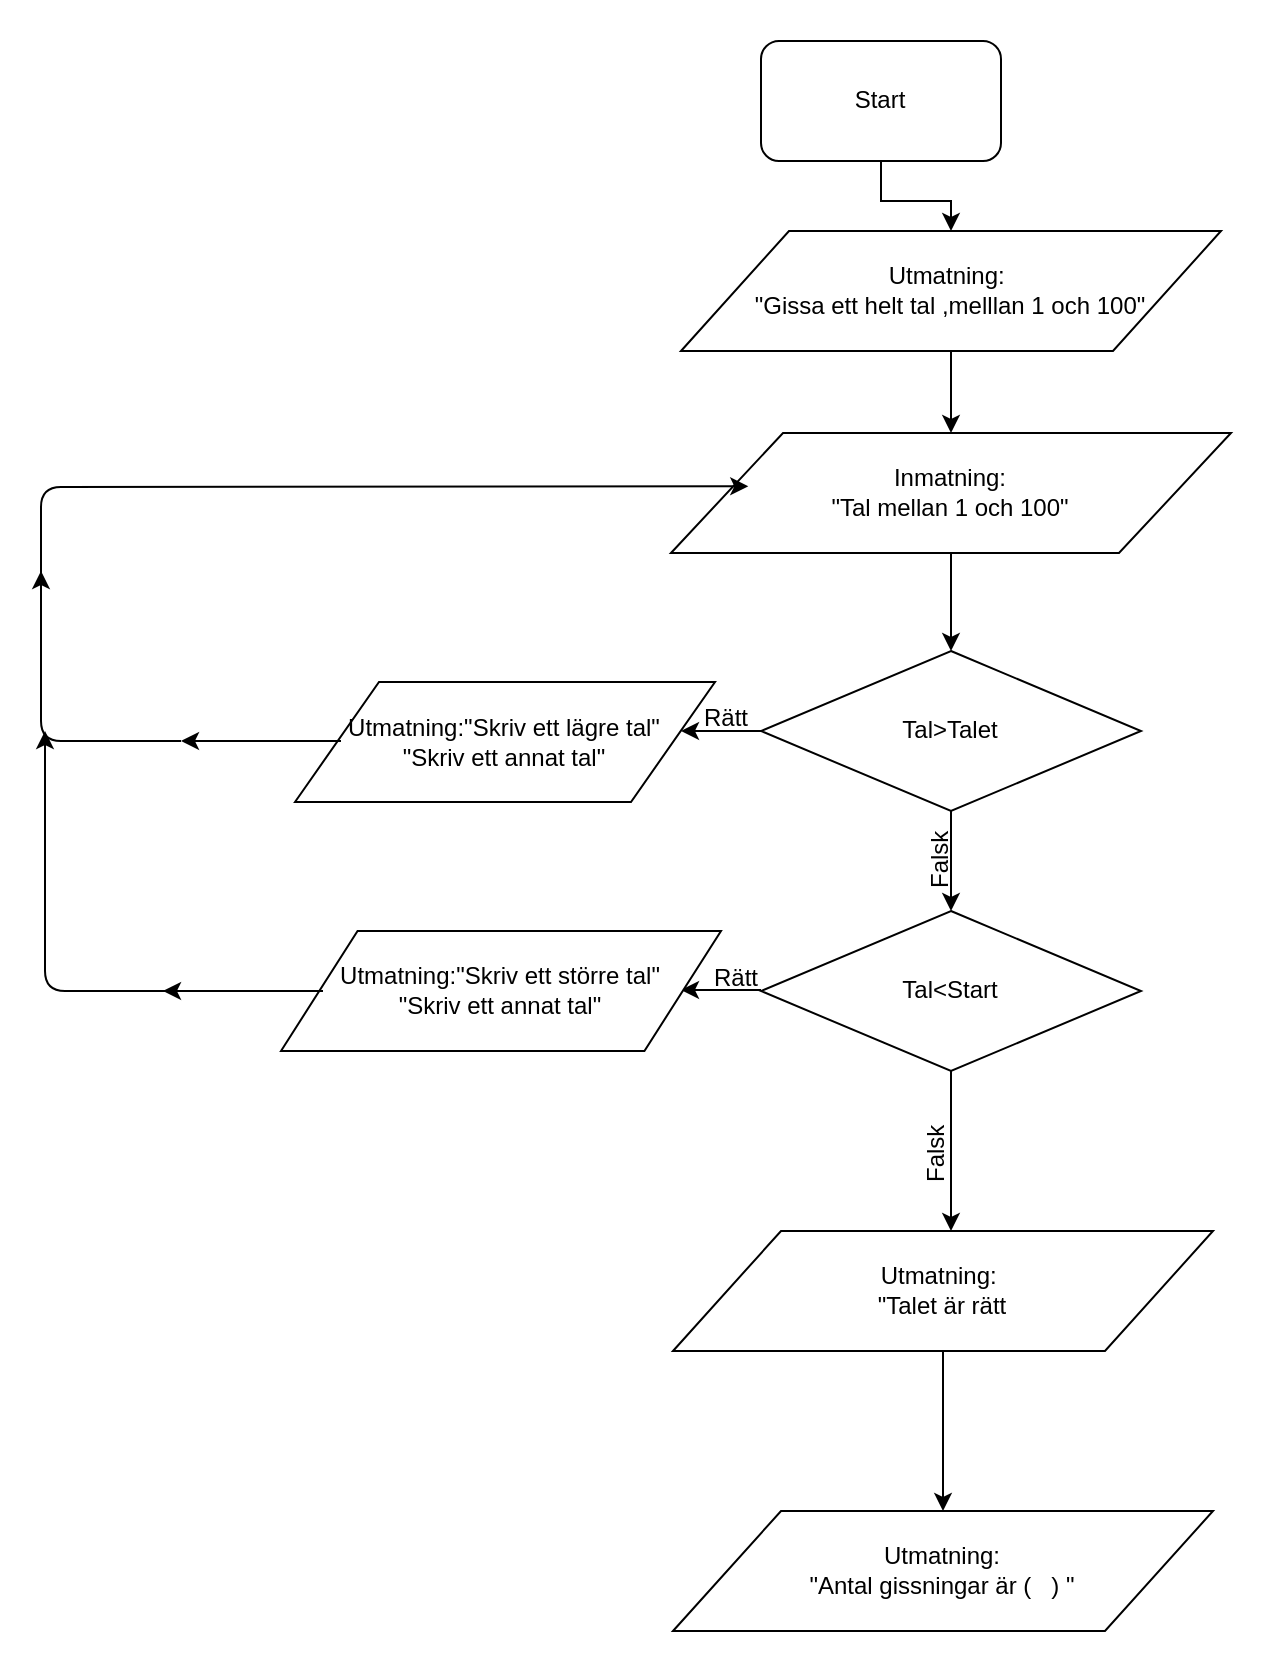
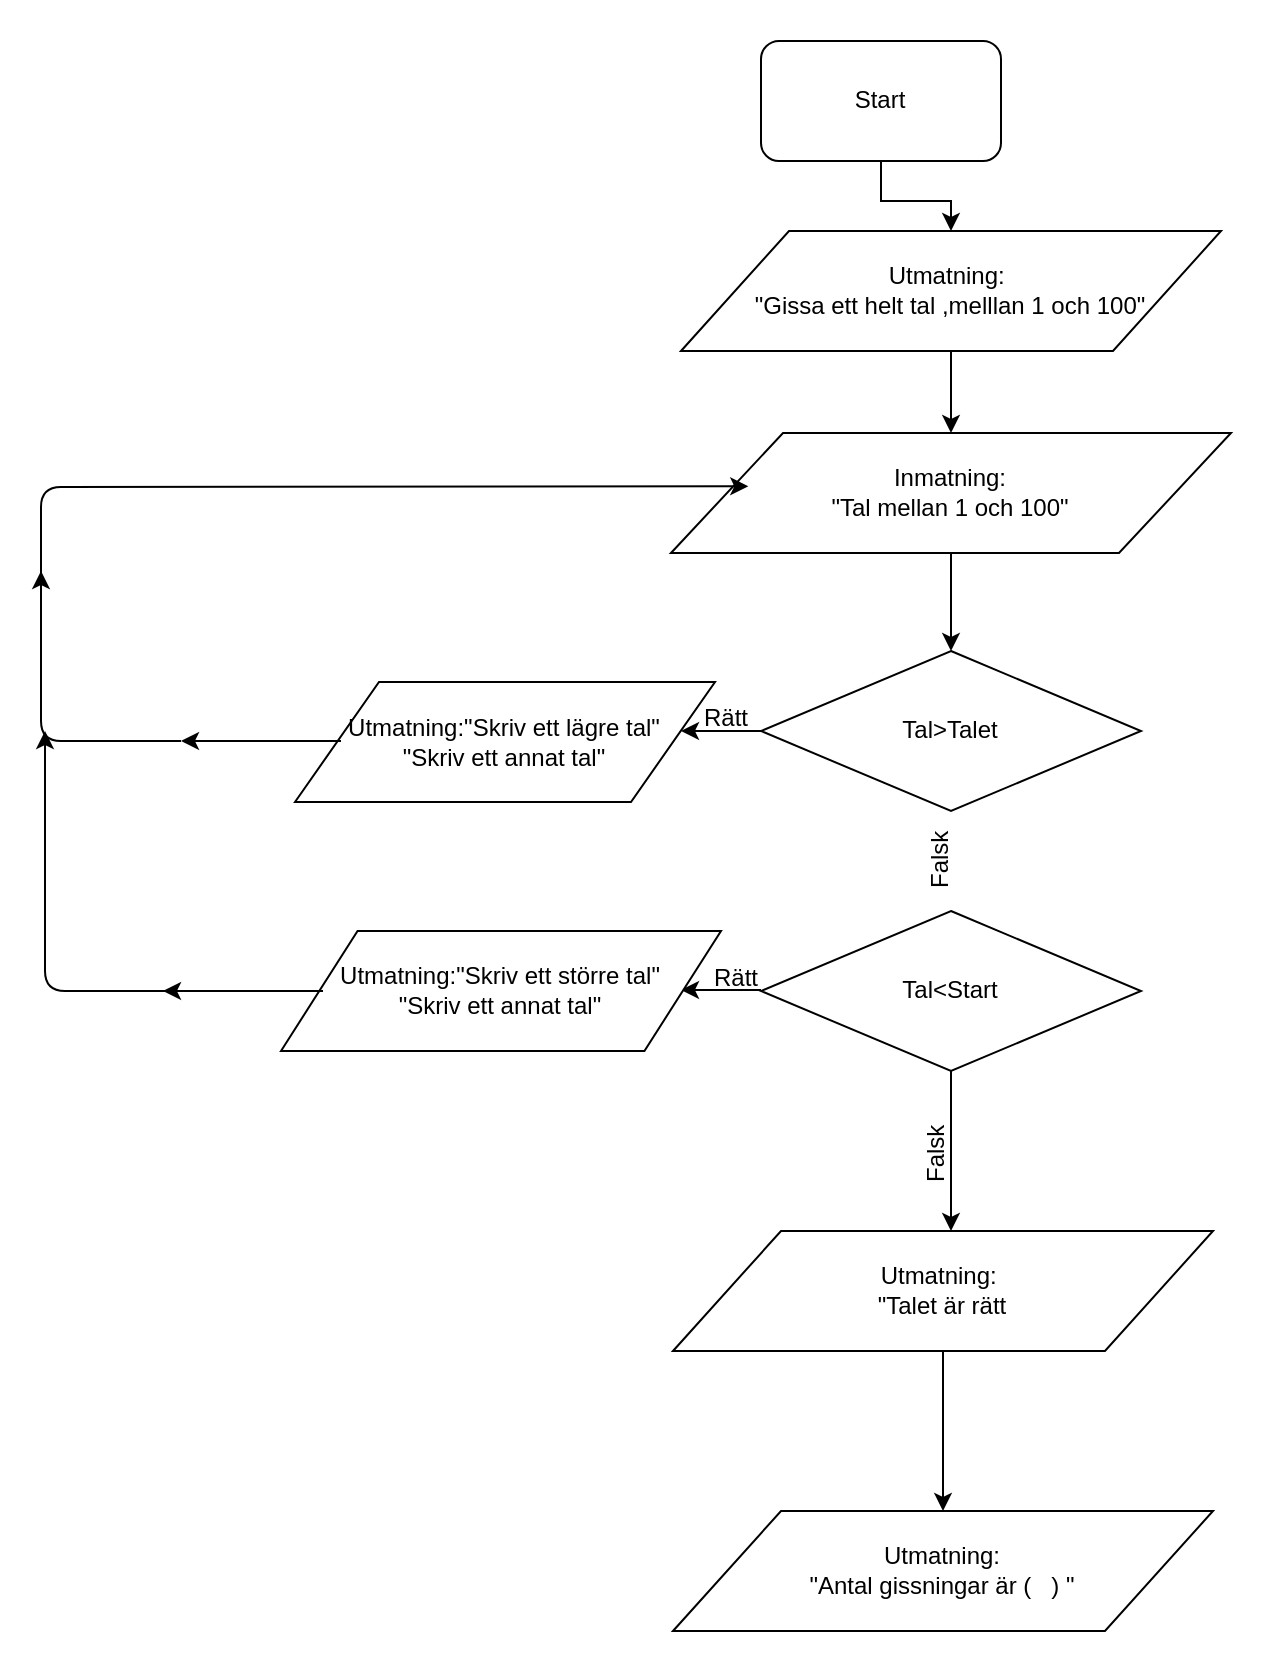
(951, 854) -> none
